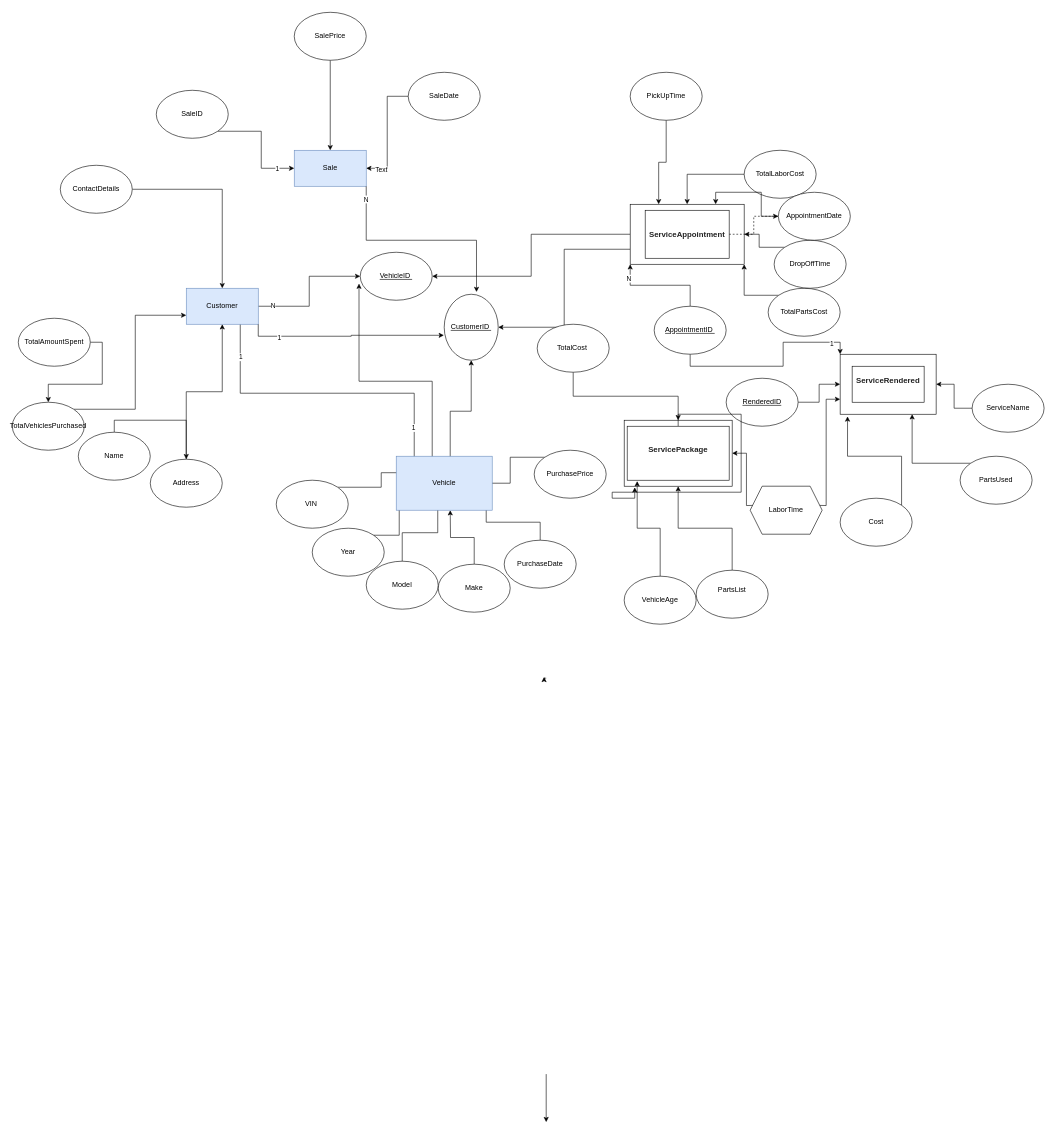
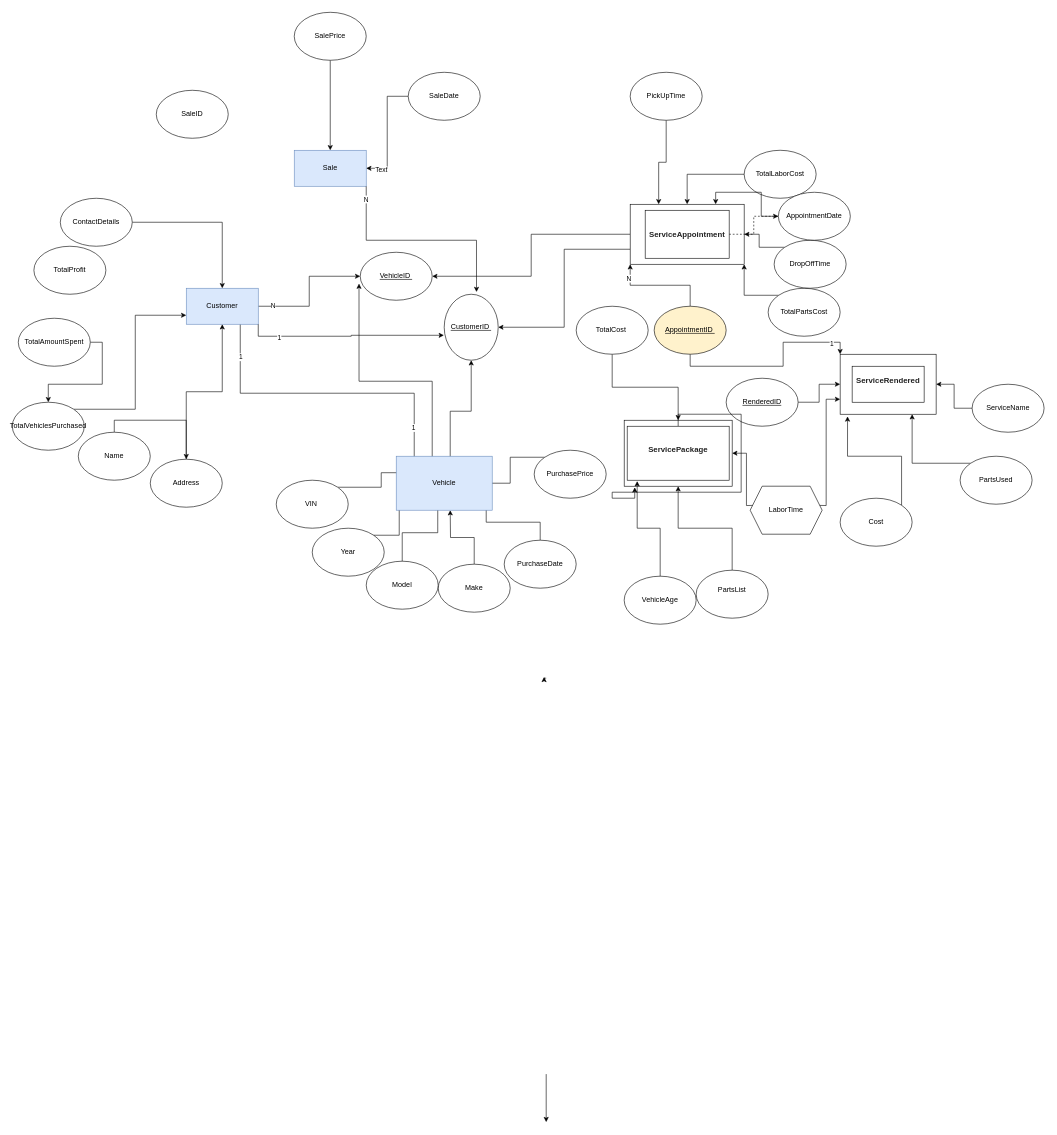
(260, 131) -> none
(96, 189) -> (96, 222)
none -> (70, 270)
(690, 330) -> (690, 330)
(573, 348) -> (612, 330)
